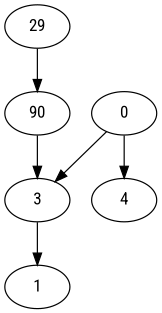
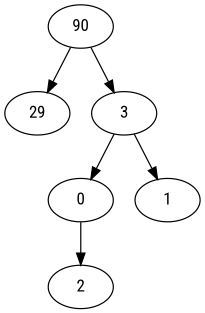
(37, 64) -> (62, 65)
(85, 152) -> (105, 151)
(124, 200) -> (81, 287)
